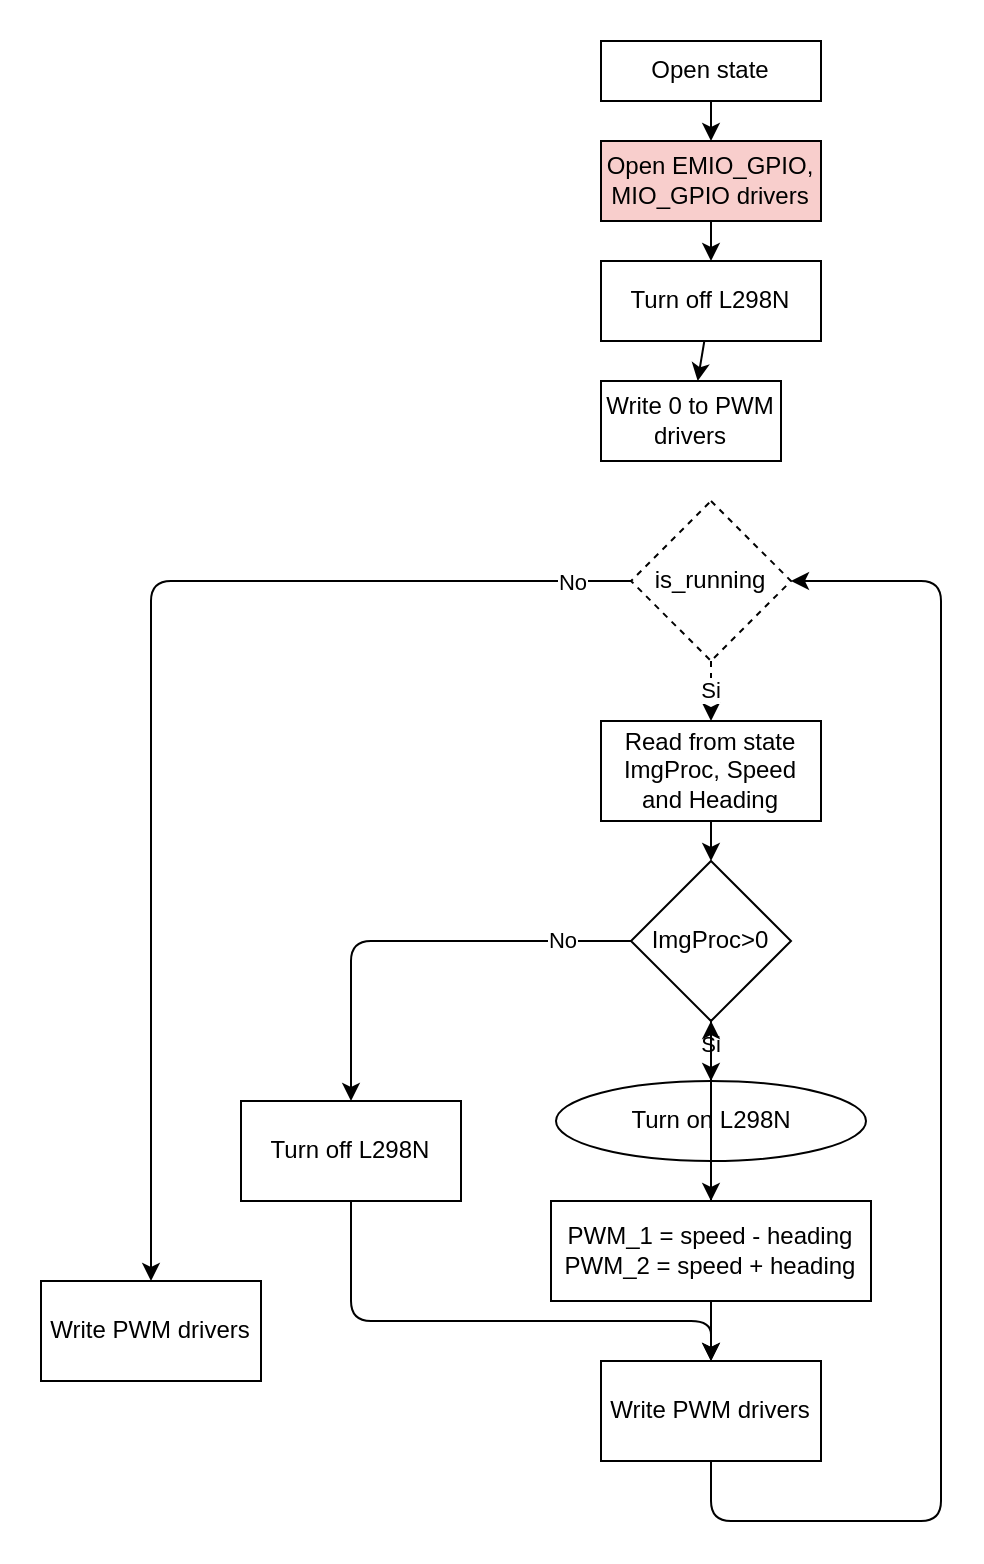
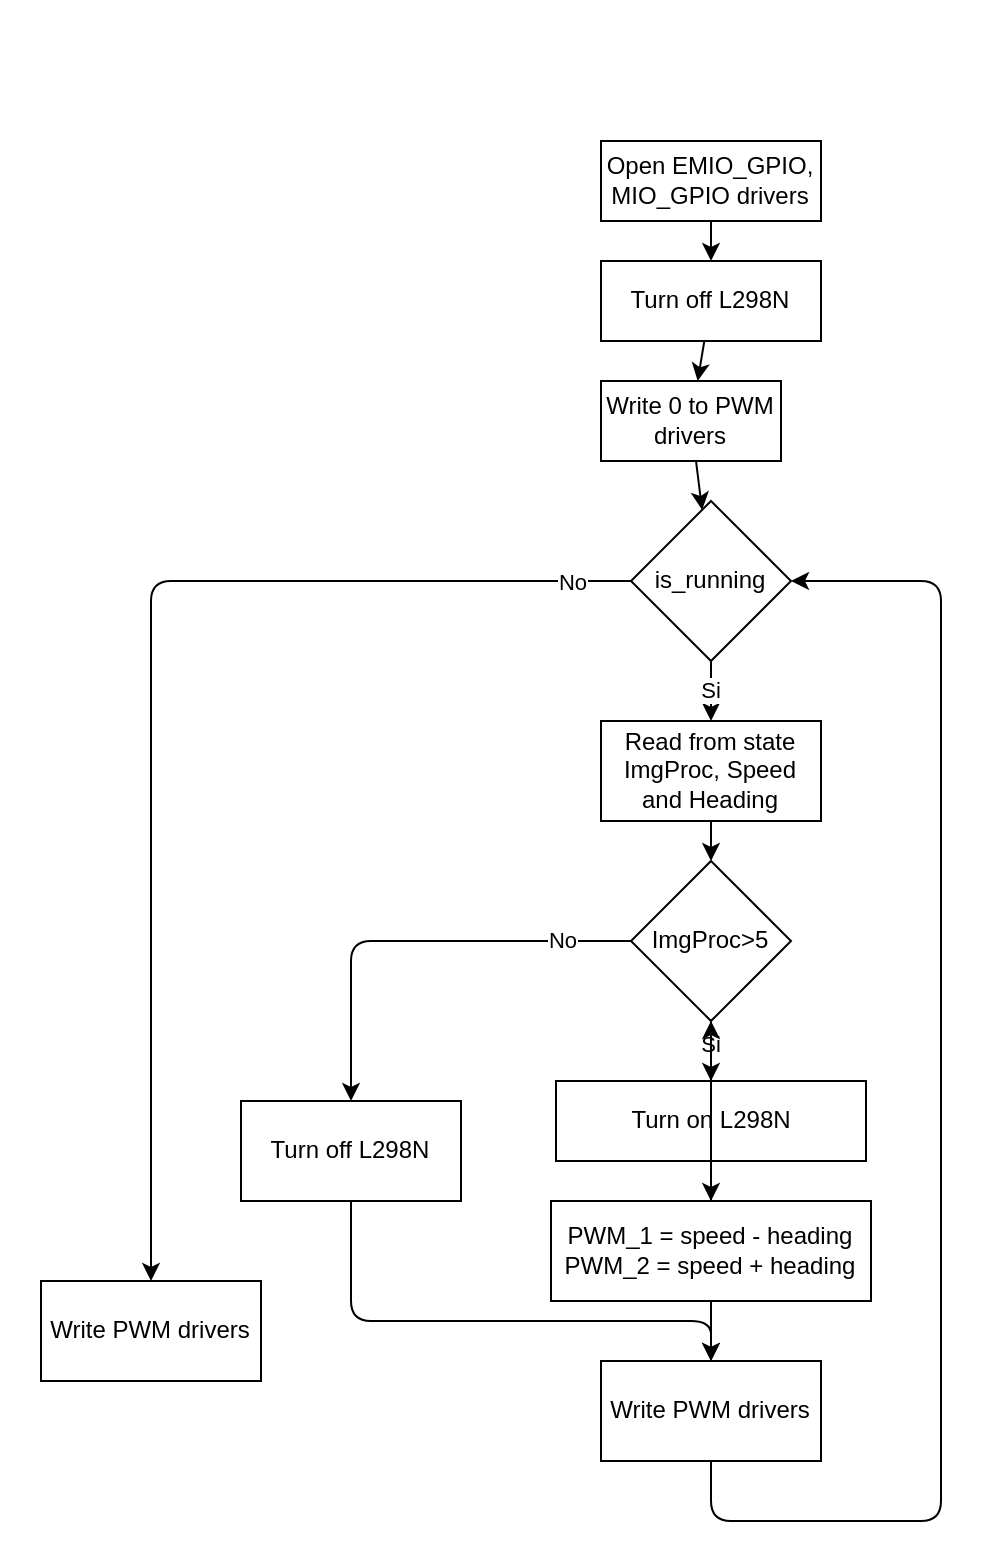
(711, 71) -> none
(711, 114) -> none
(711, 181) -> (711, 181)
none -> (698, 479)
(711, 581) -> (711, 581)
(711, 667) -> (711, 667)
(711, 941) -> (711, 941)
(711, 1121) -> (711, 1121)
